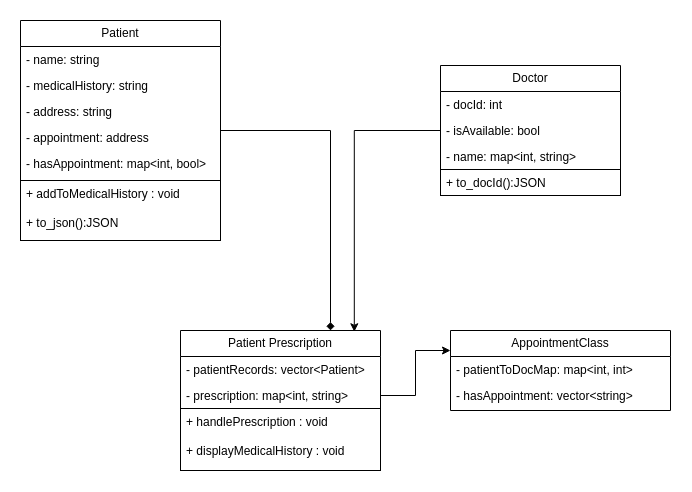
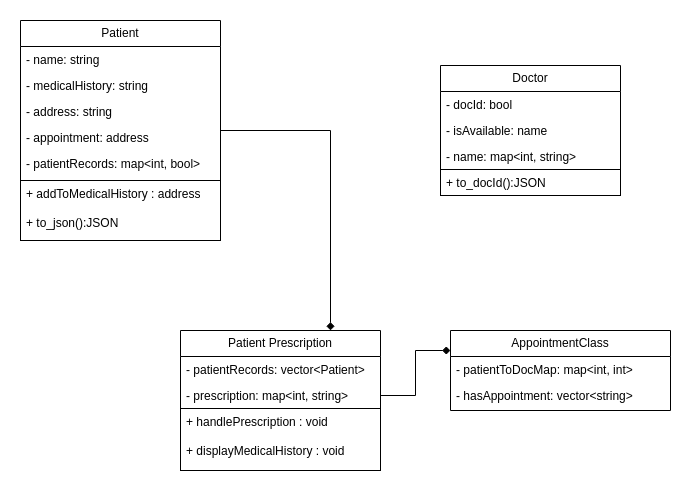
(481, 106) -> (484, 106)
(498, 132) -> (499, 132)
(122, 172) -> (122, 172)
(354, 185) -> none
(108, 202) -> (120, 202)
(442, 351) -> (442, 351)
